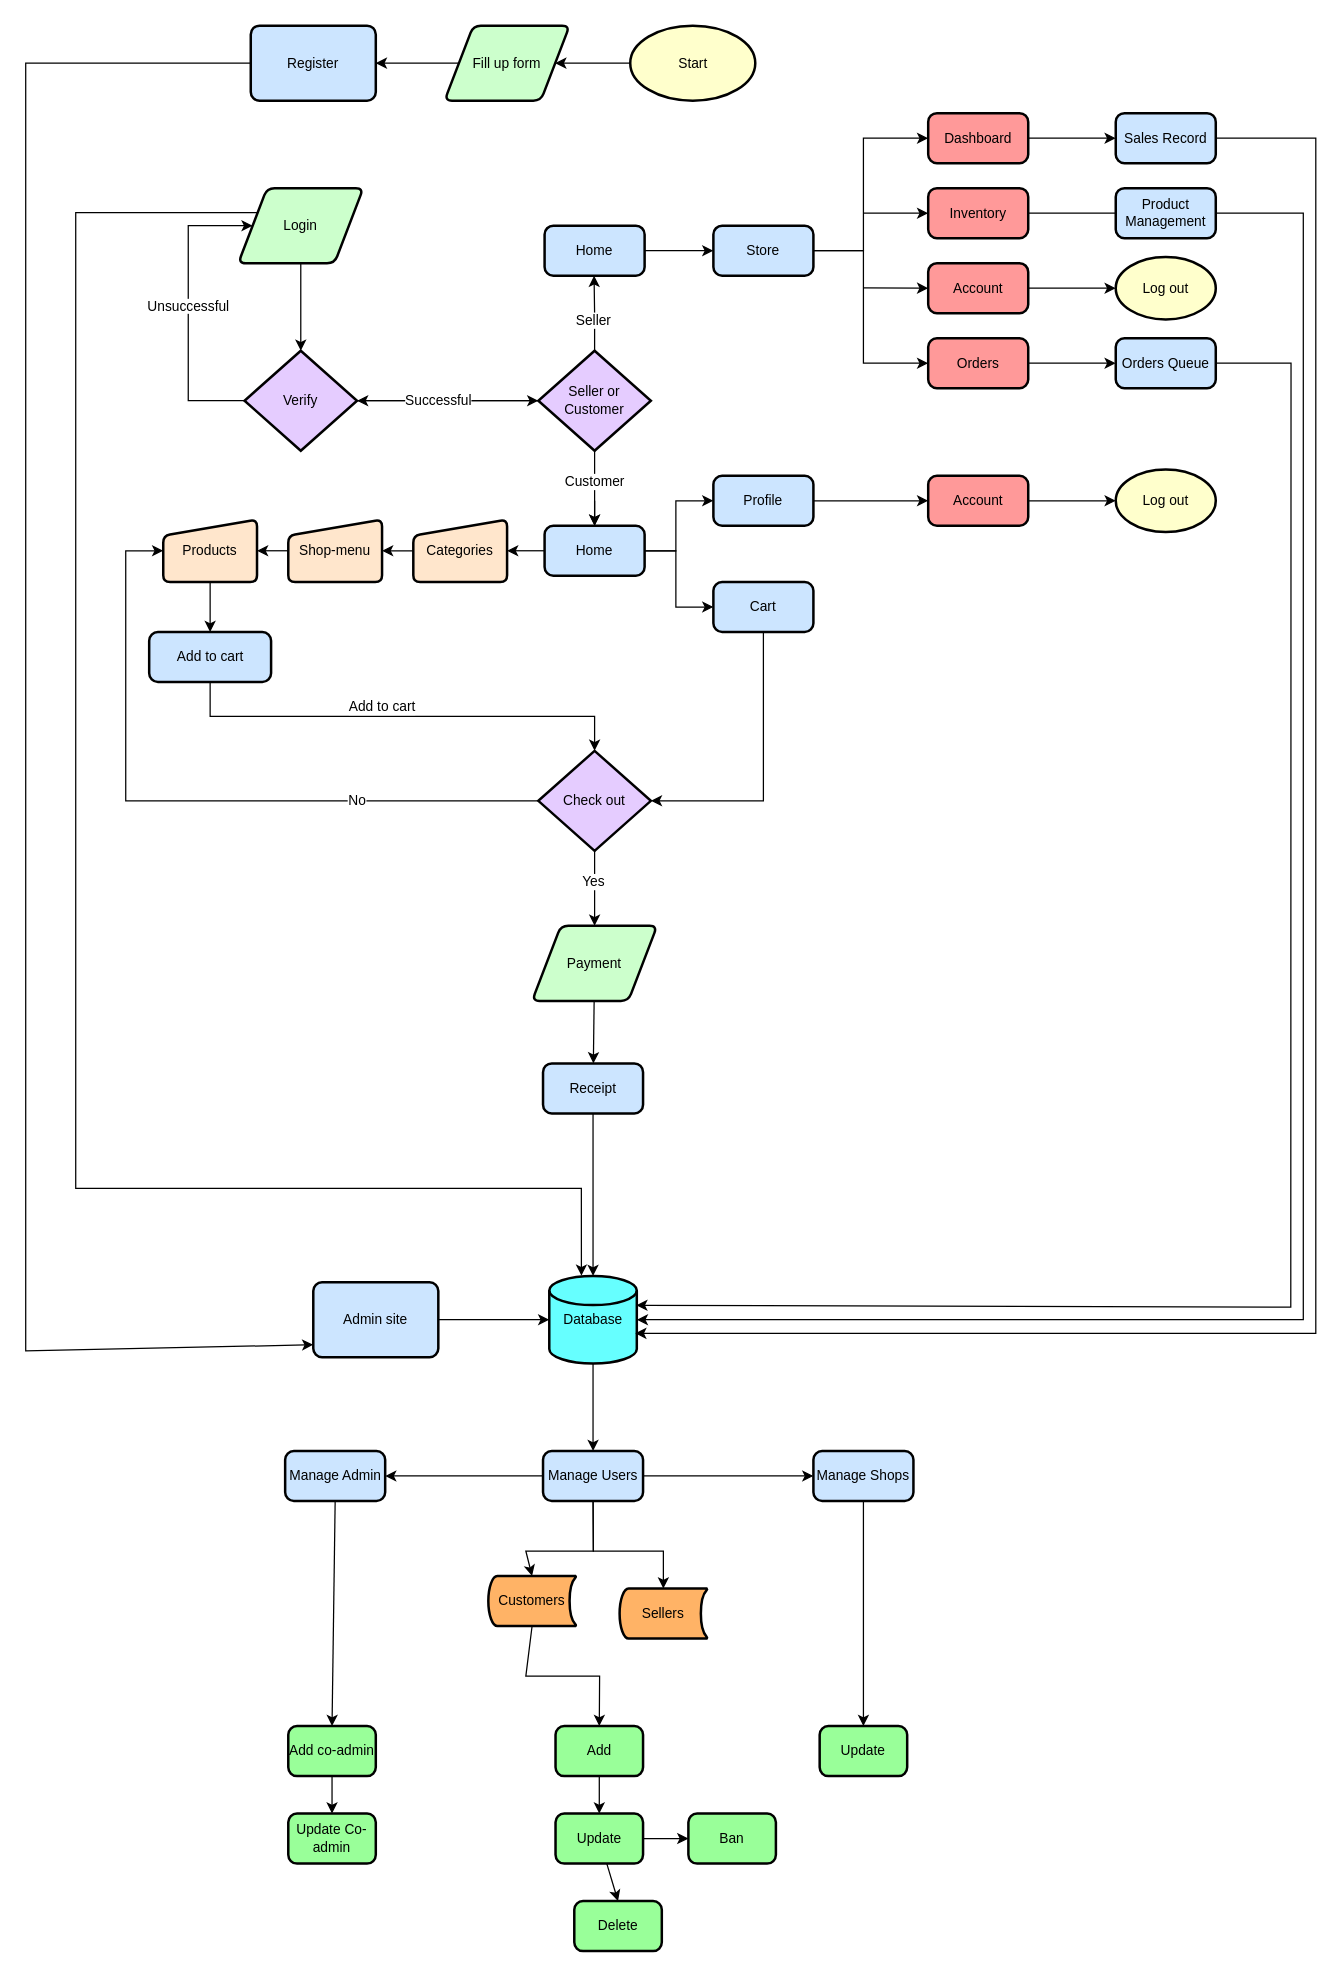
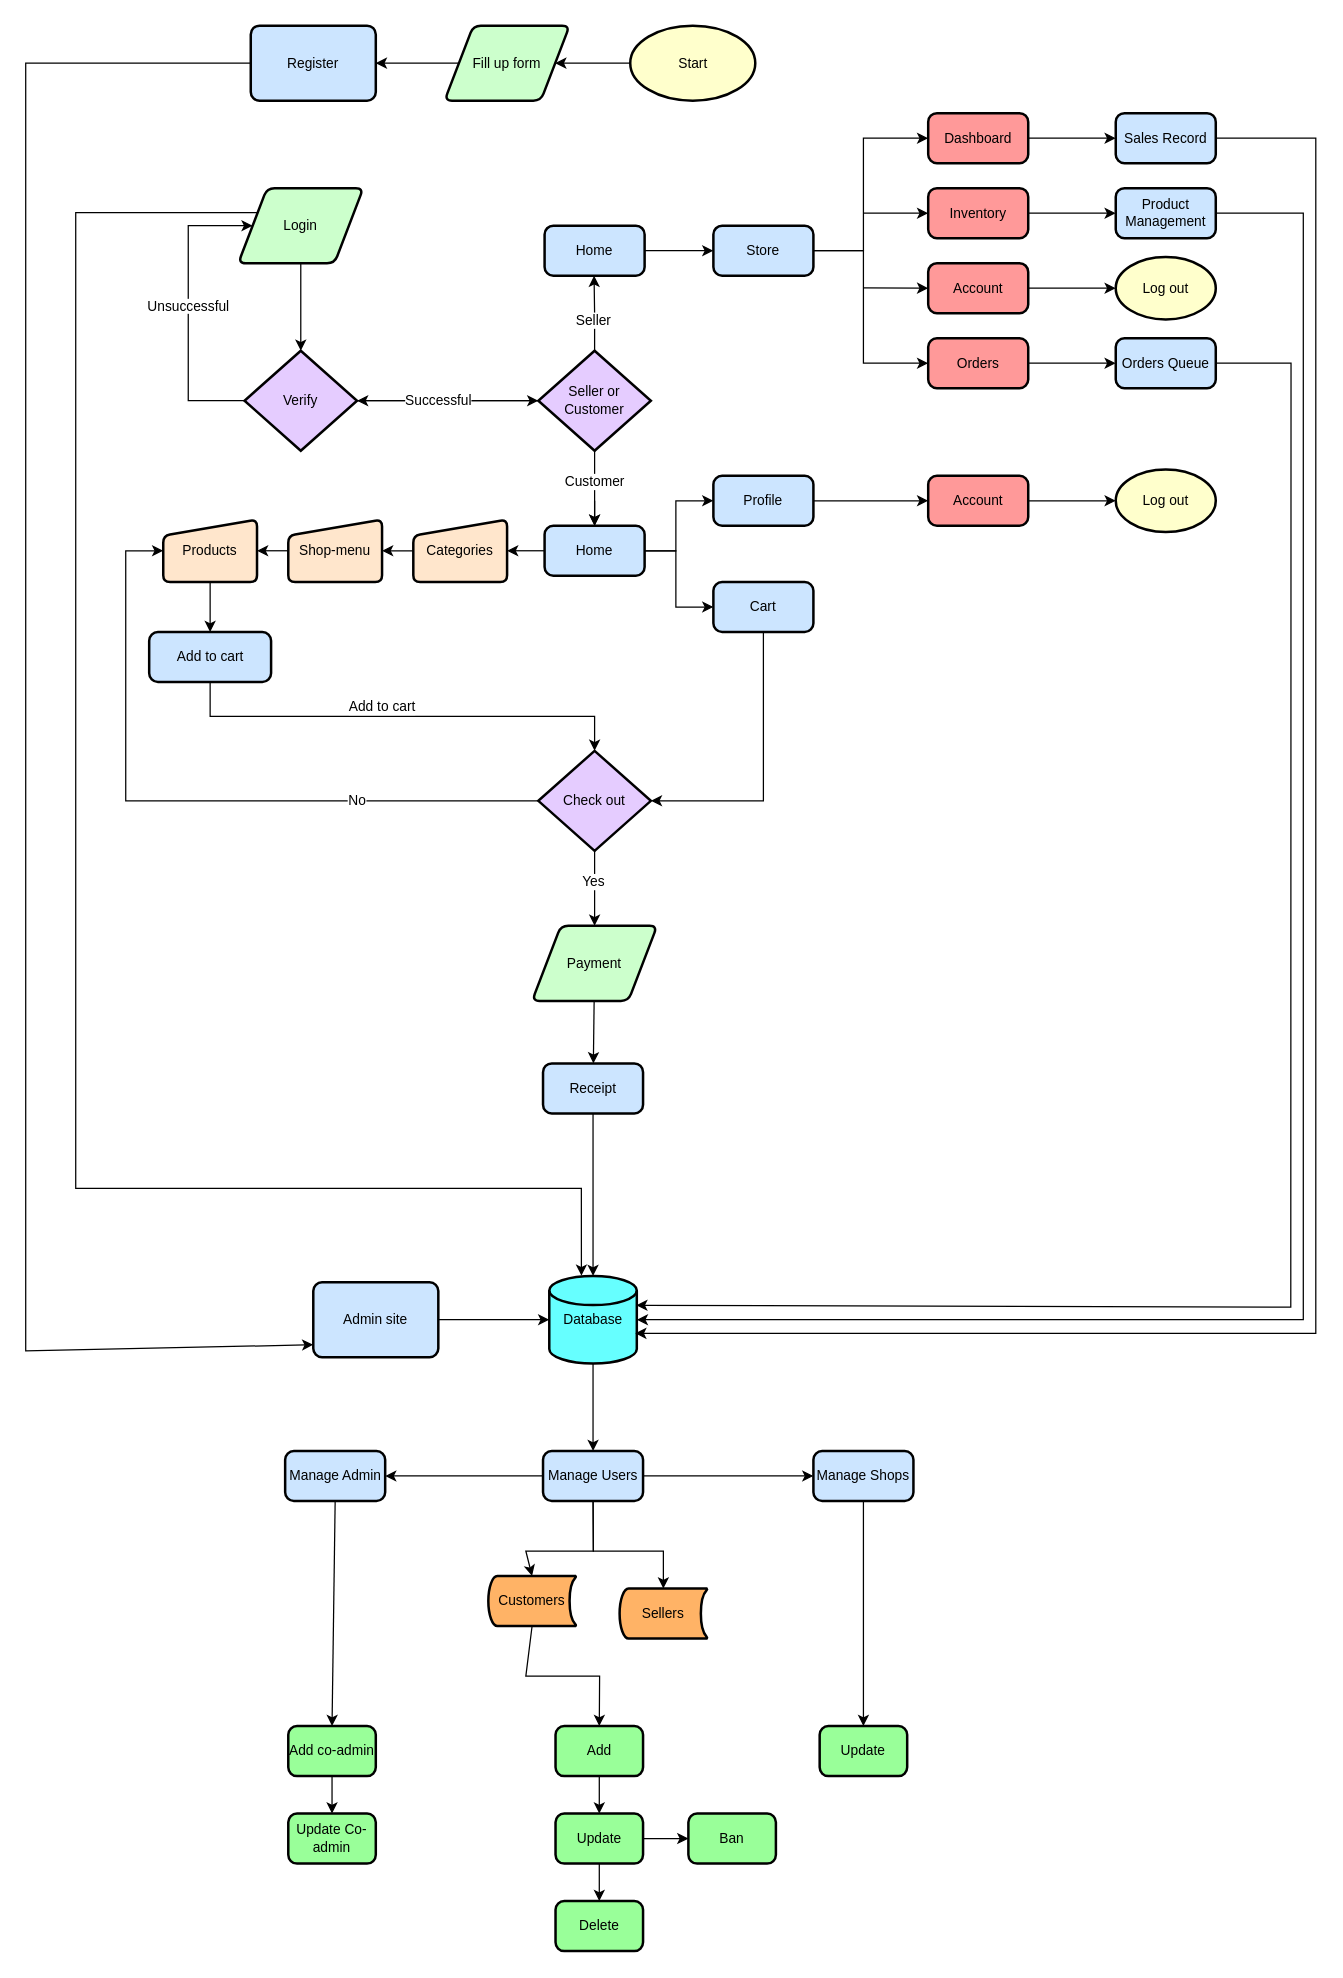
(1109, 213) -> (1105, 213)
(618, 1926) -> (599, 1926)
